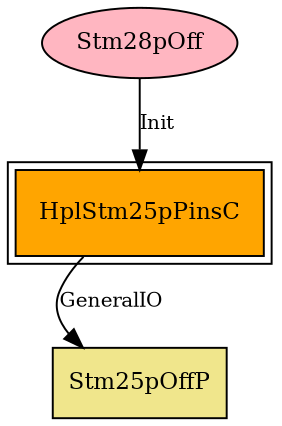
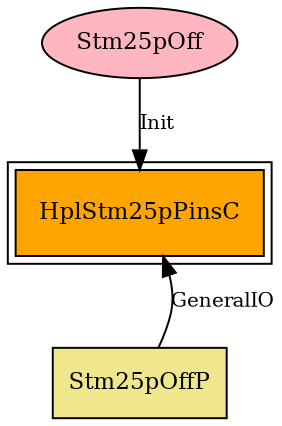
(140, 43) -> (140, 43)
(59, 293) -> (171, 312)
